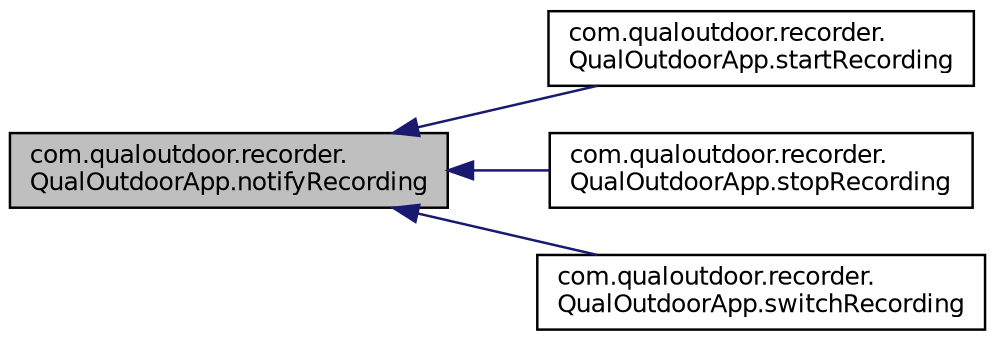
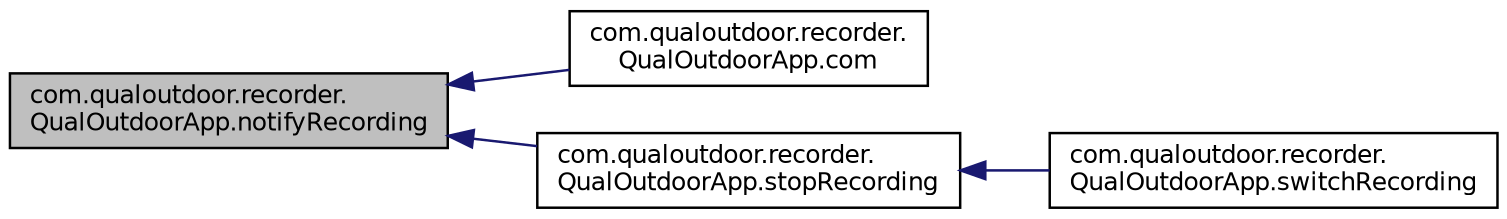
(761, 49) -> (749, 49)
(508, 234) -> (1017, 170)
